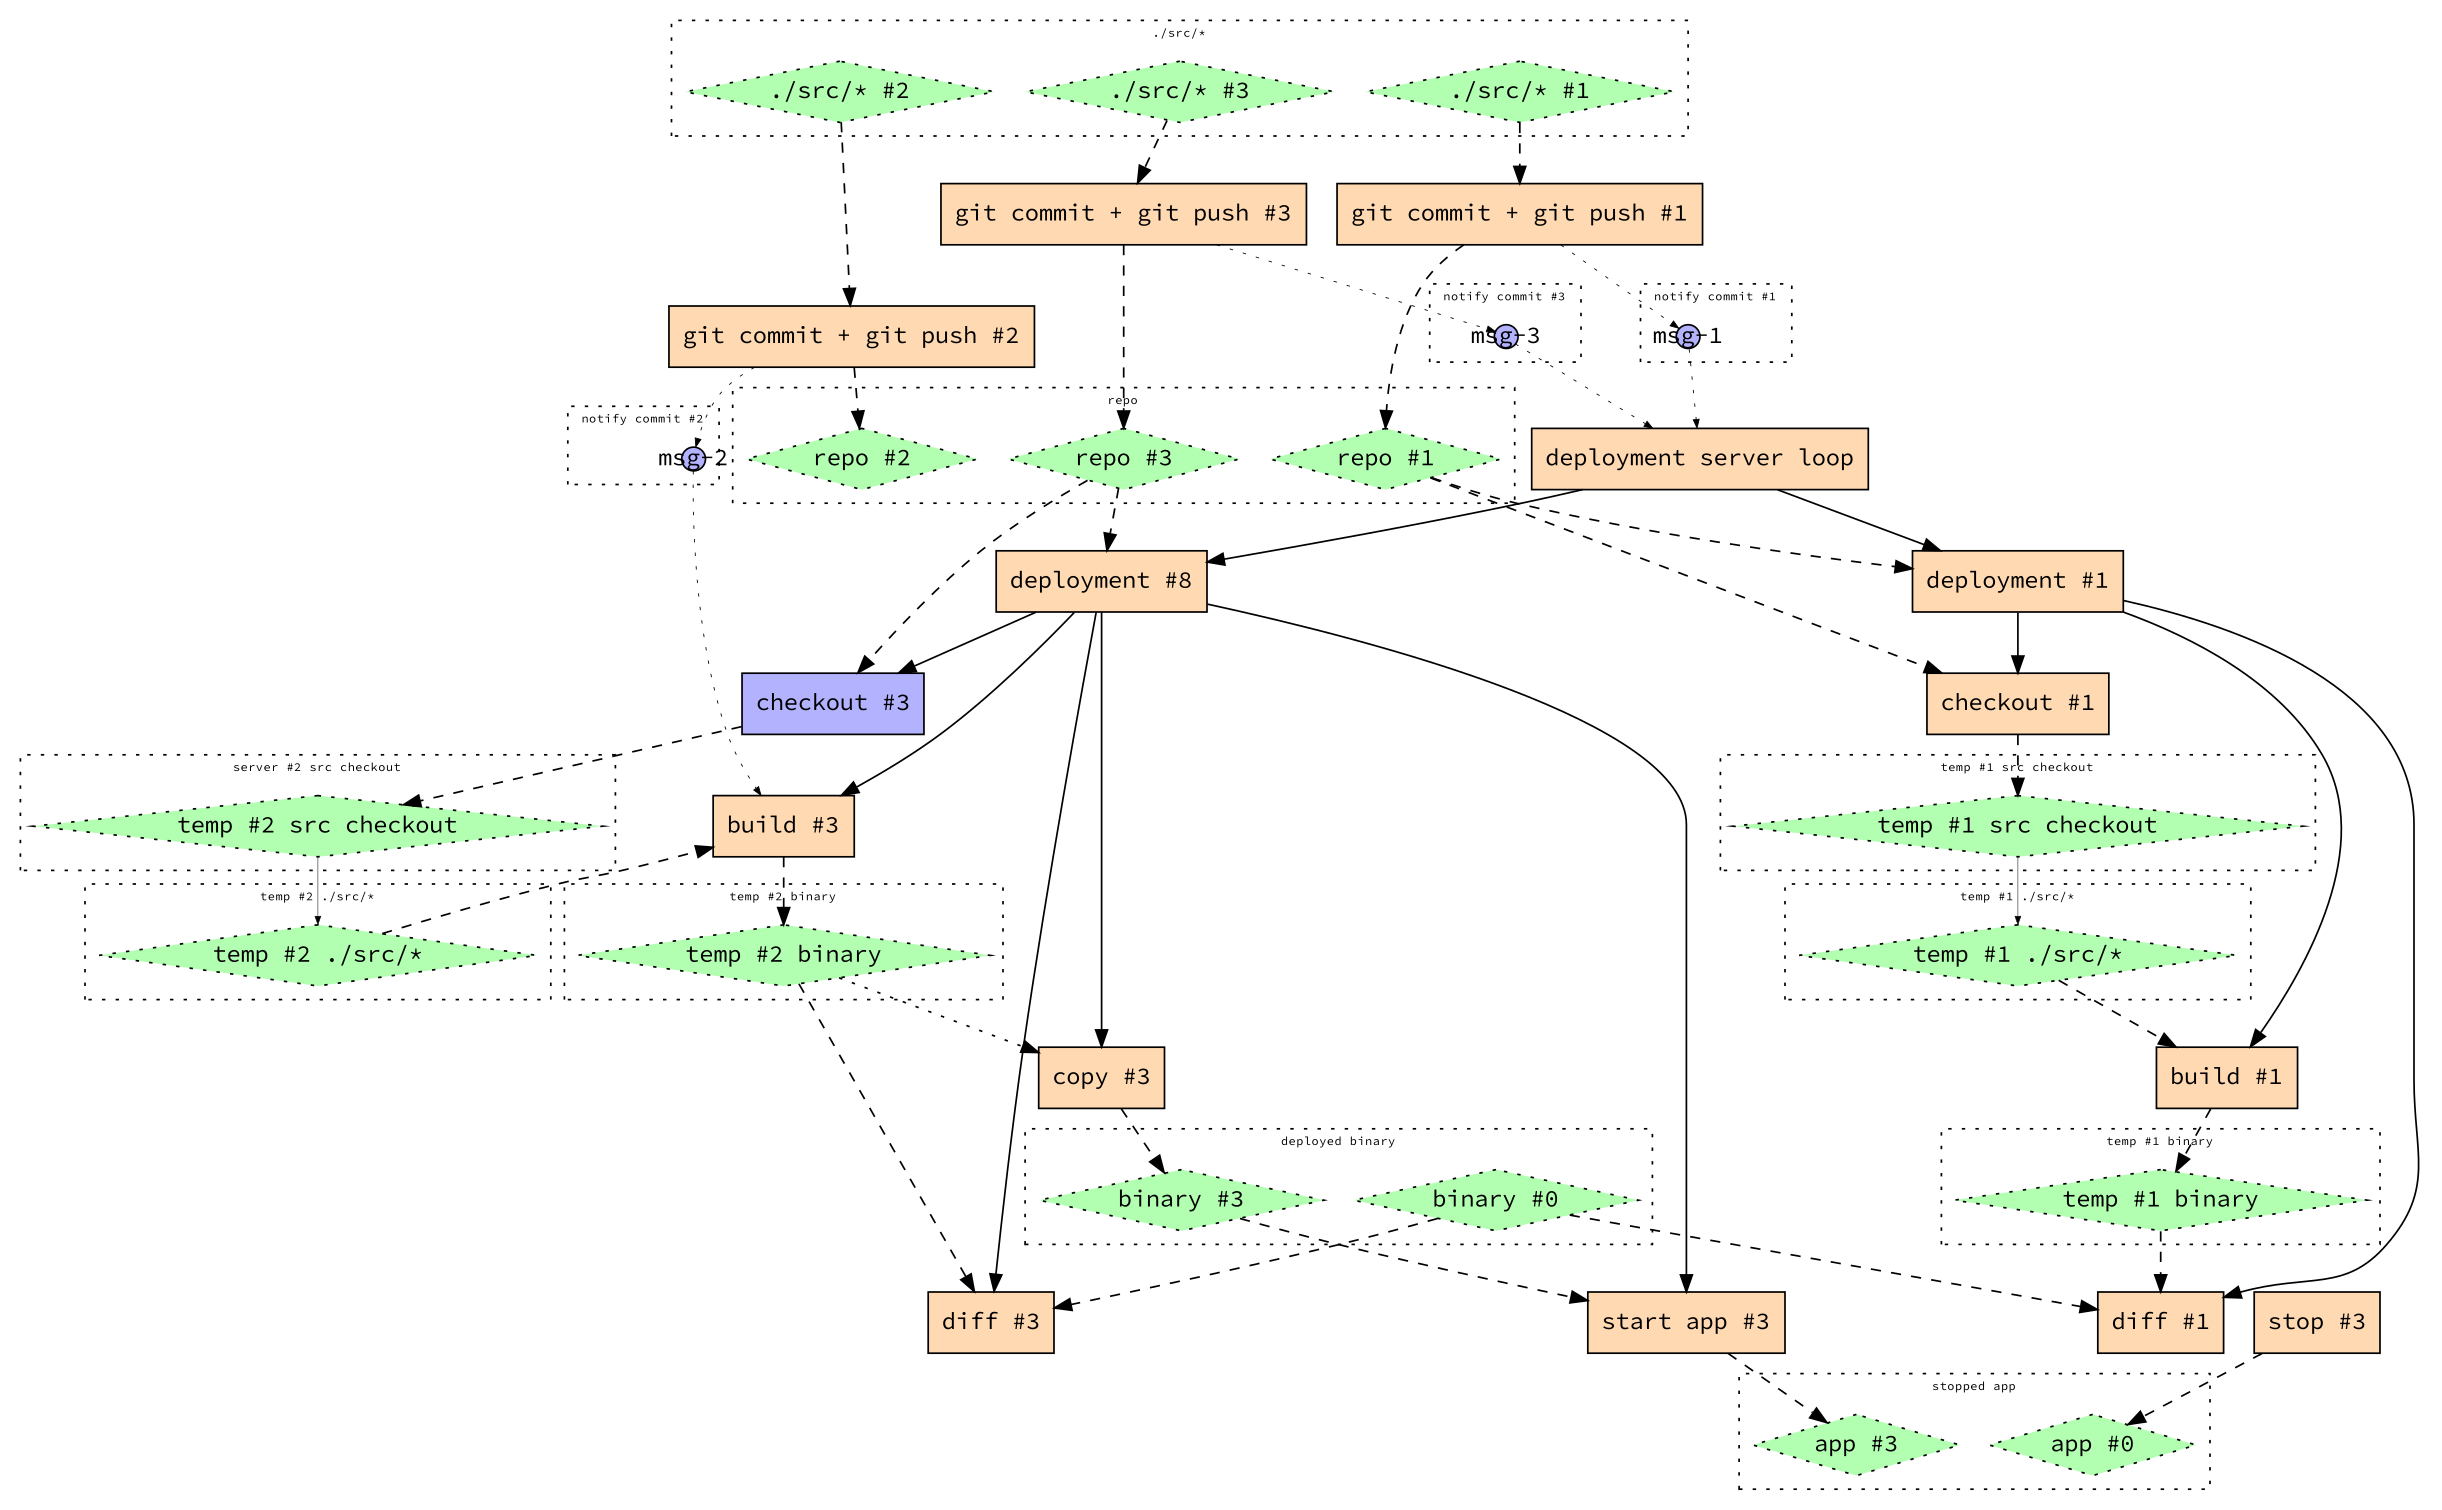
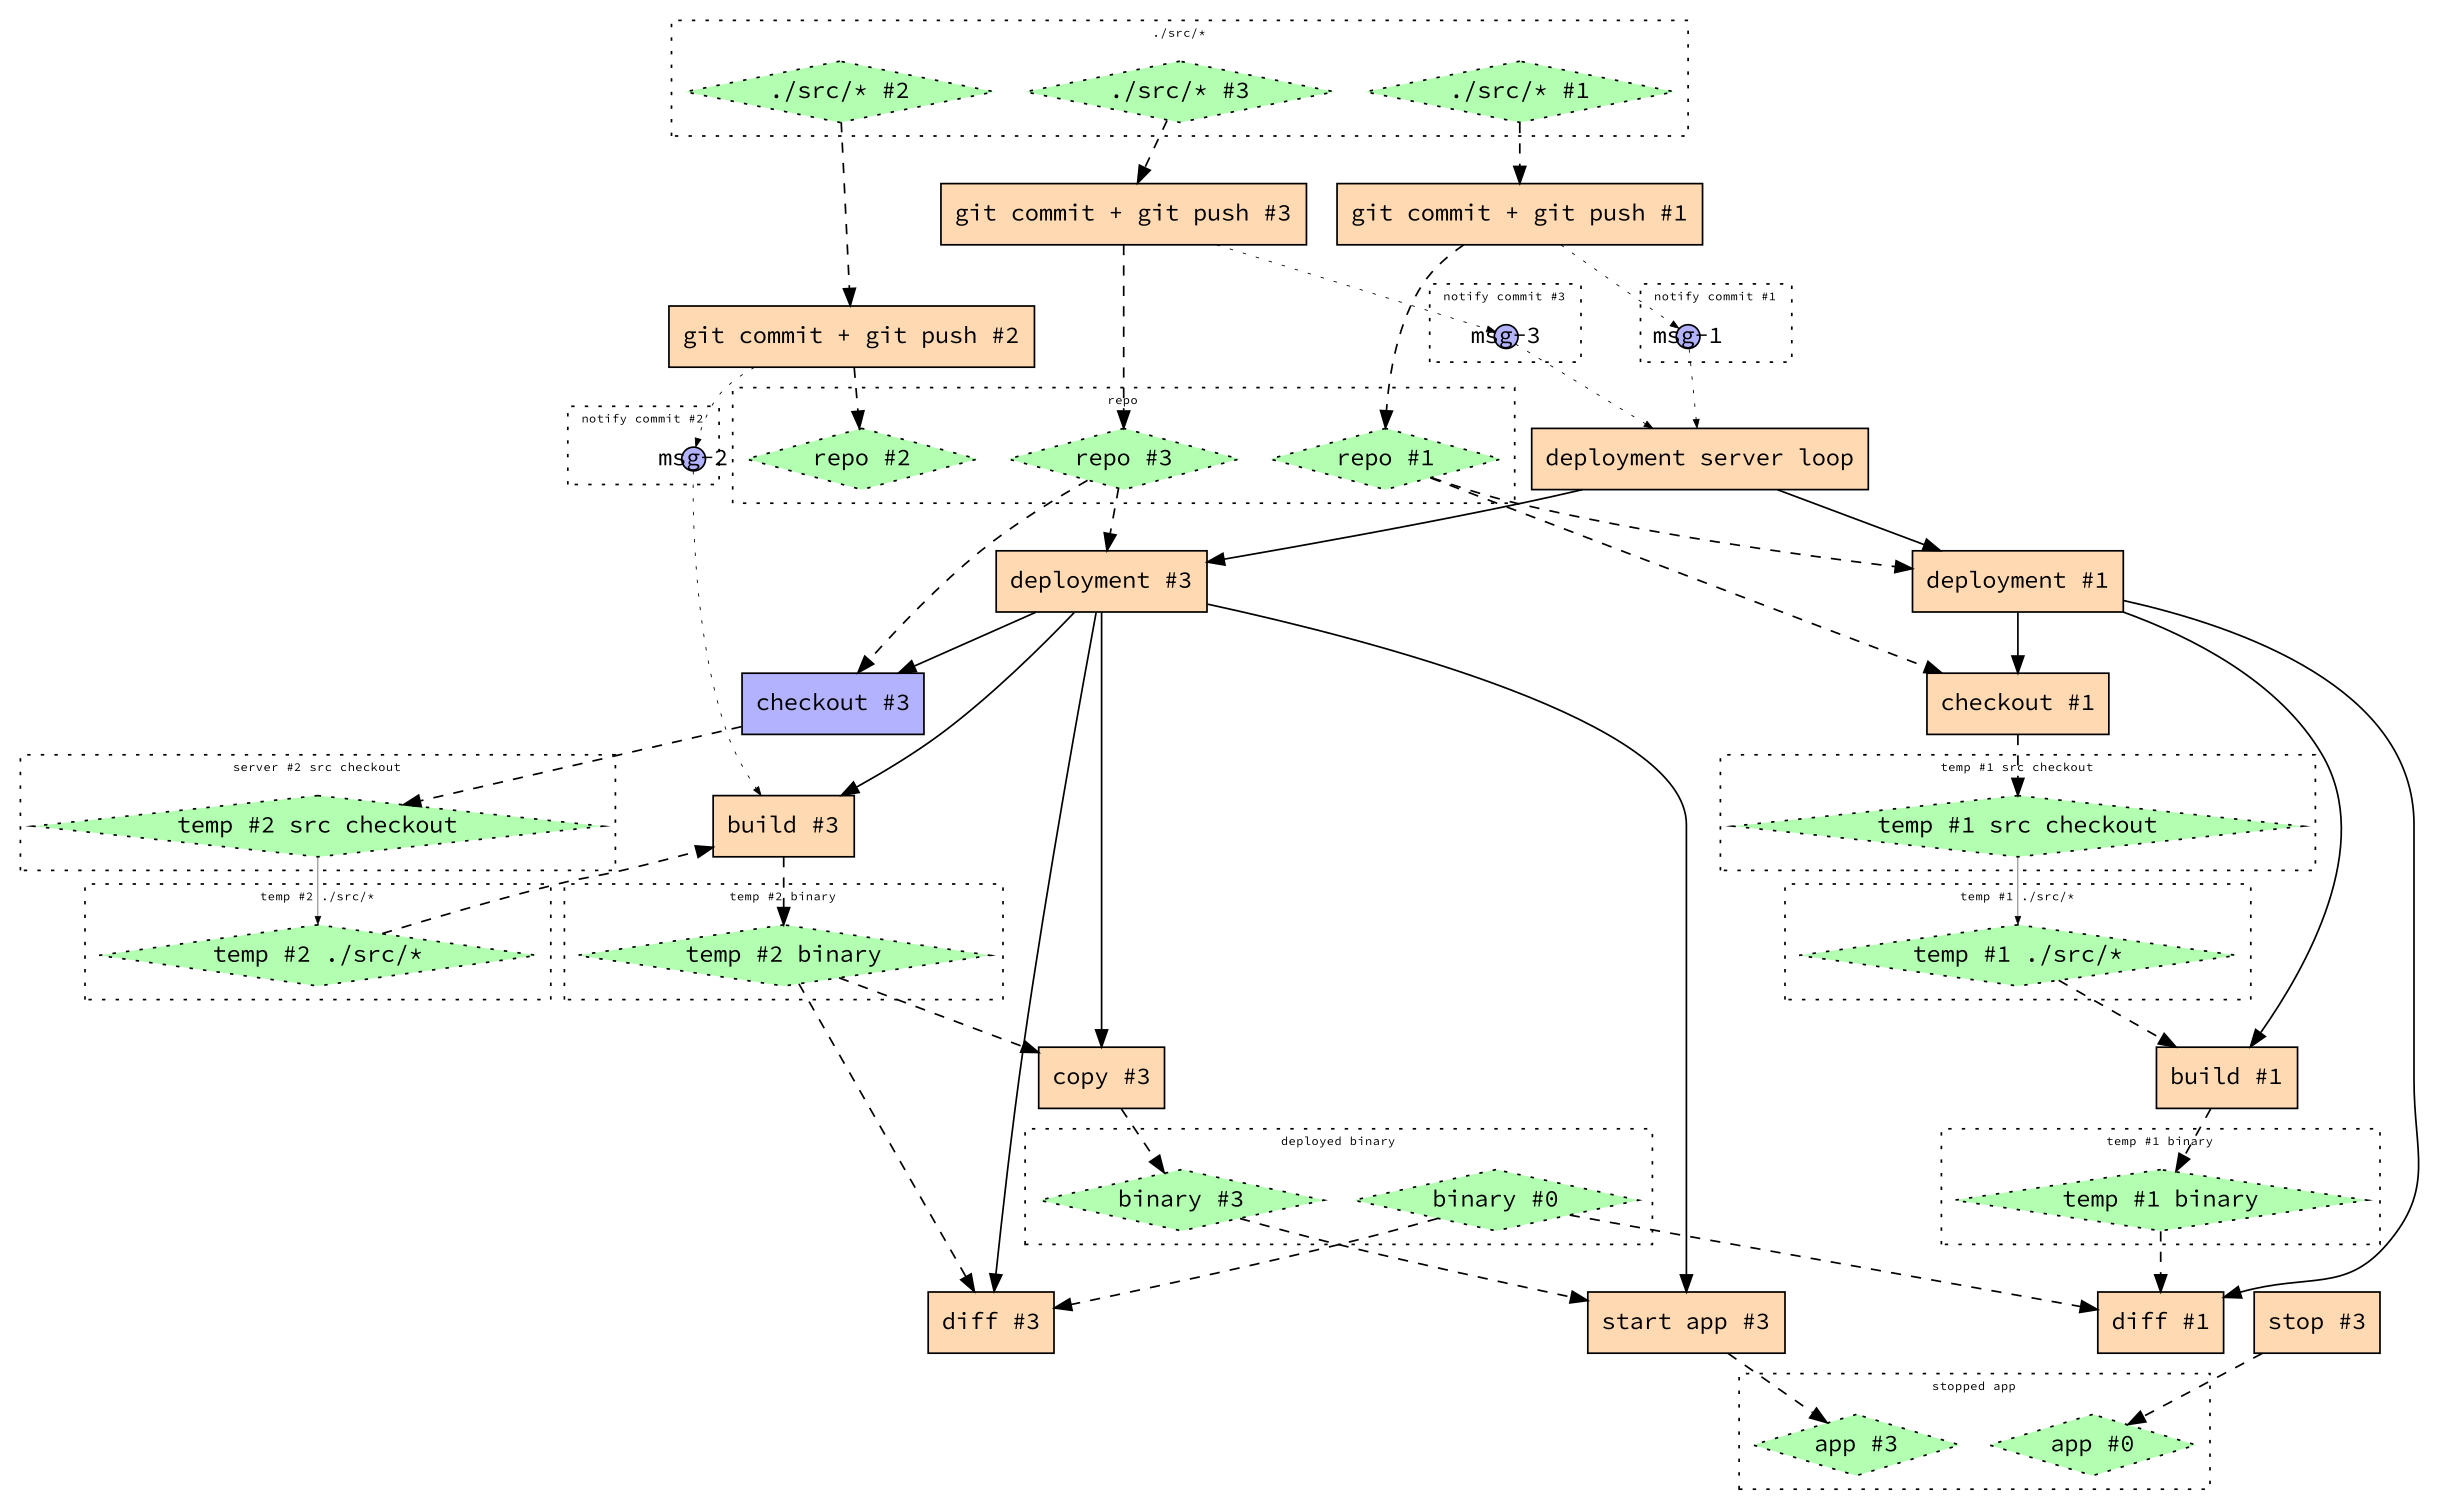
(1102, 581) -> (1102, 581)
(931, 1012) -> (931, 1012)
